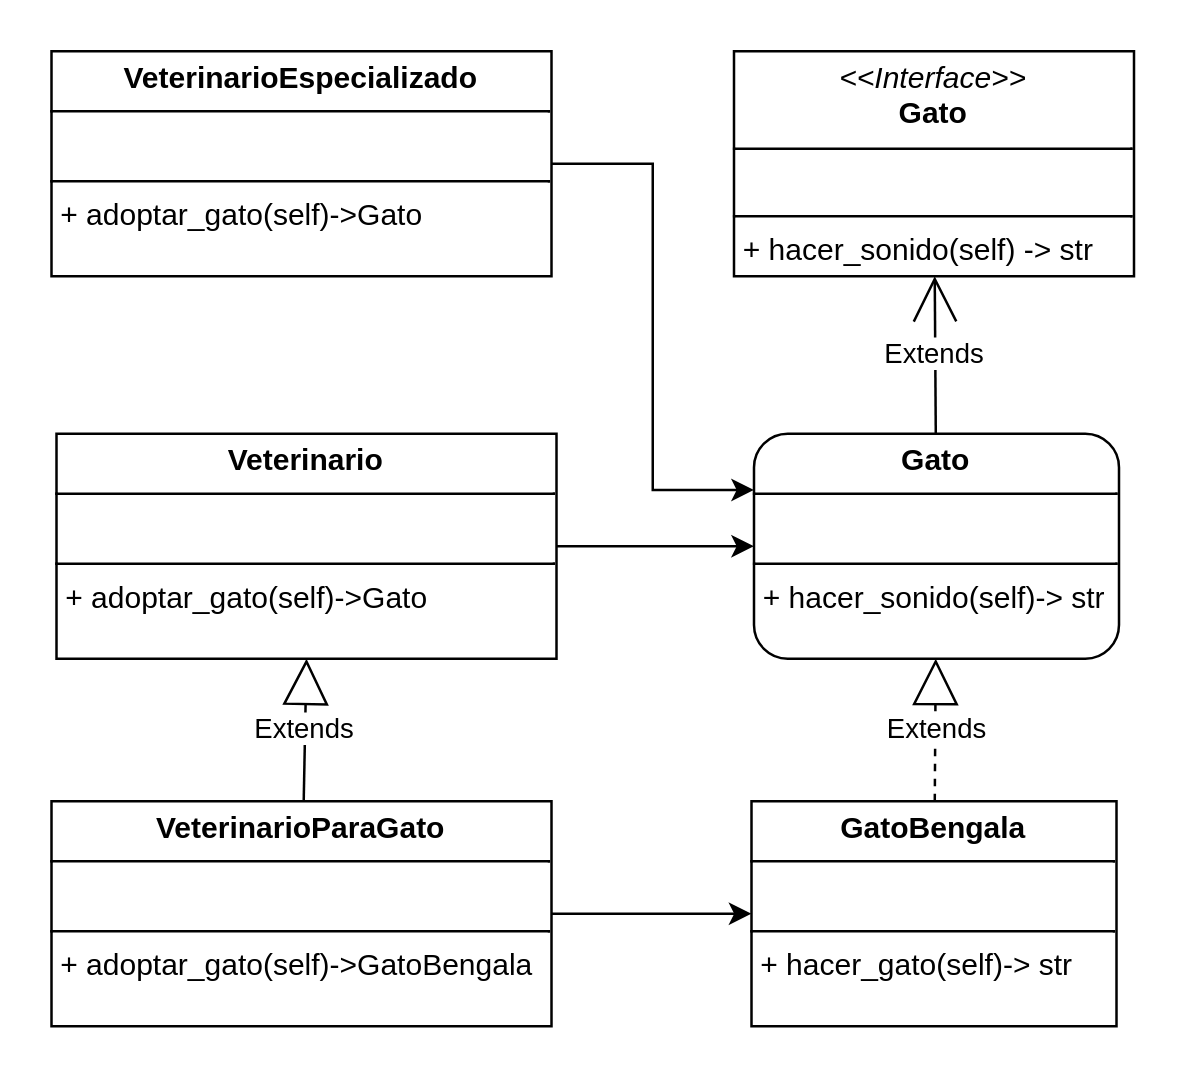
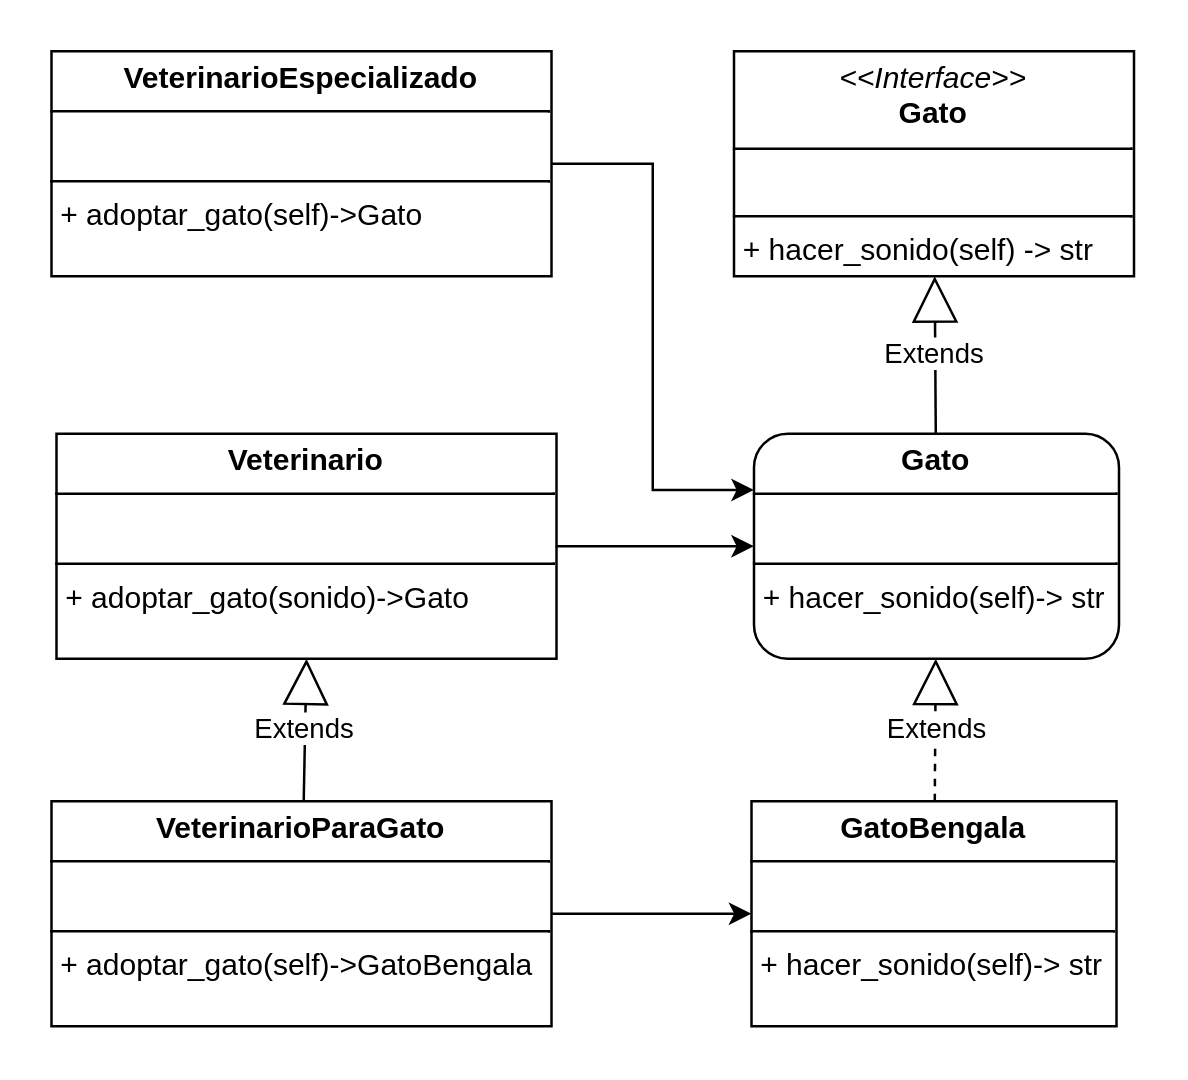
(935, 303) -> (935, 323)
(267, 470) -> (284, 470)
(936, 855) -> (936, 855)
